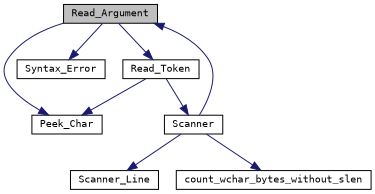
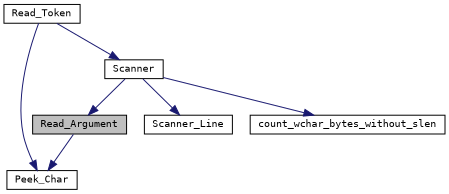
(132, 38) -> none
(61, 69) -> none
